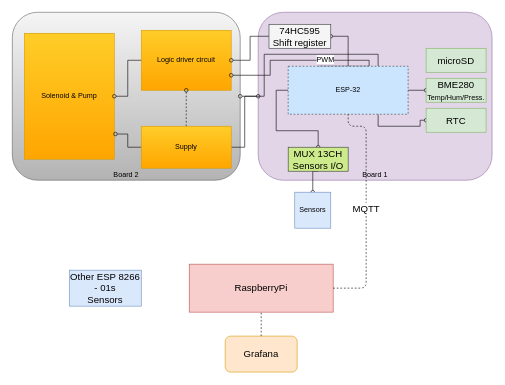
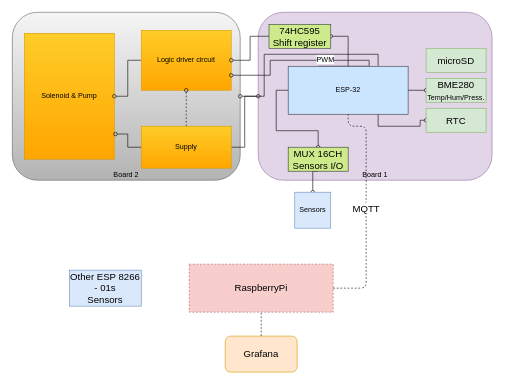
(300, 36) -> (300, 36)
(348, 90) -> (348, 90)
(318, 159) -> (318, 159)
(261, 288) -> (261, 288)
